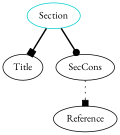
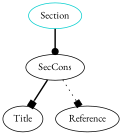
(40, 39) -> (41, 90)
